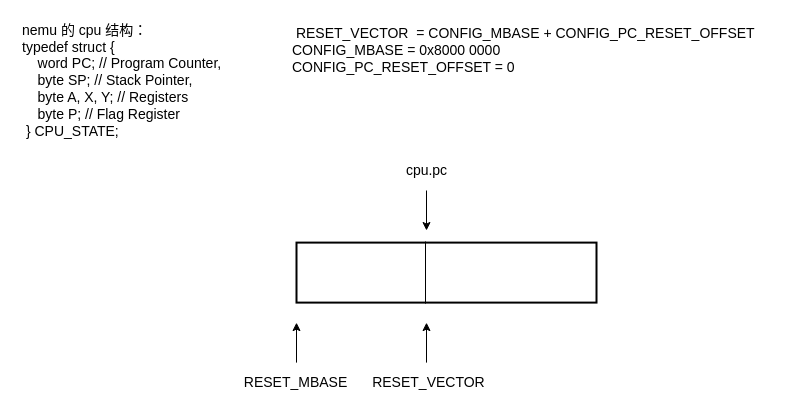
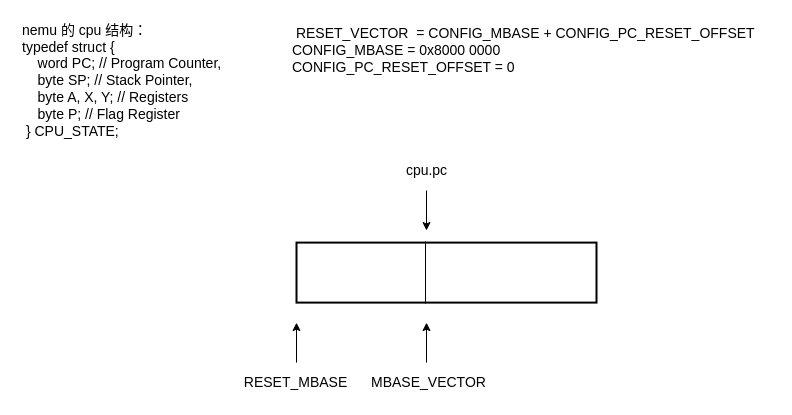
(427, 383) -> (427, 383)
